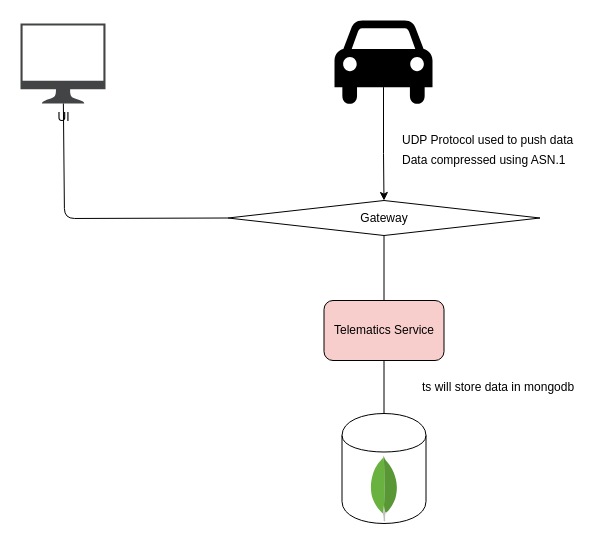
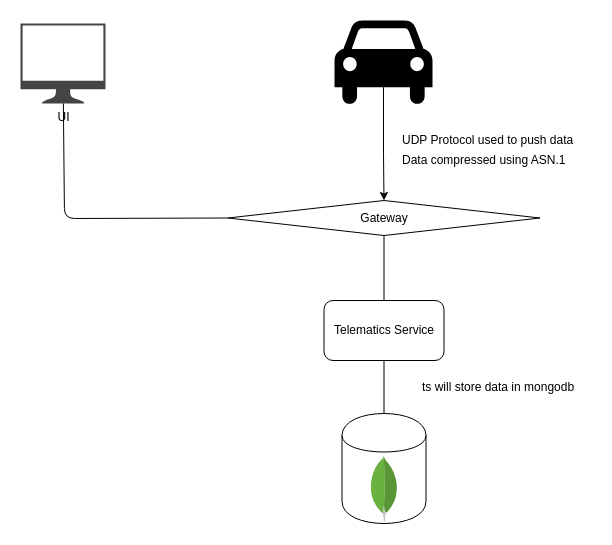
(384, 331) -> (384, 331)
